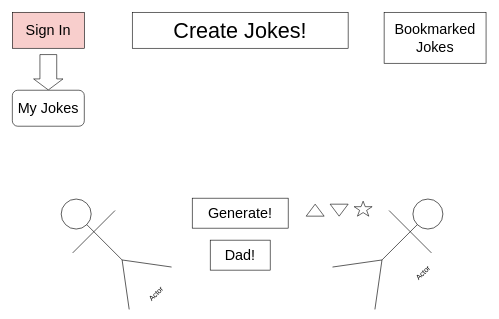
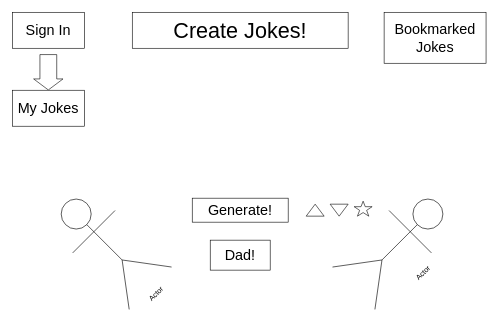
(48, 30) -> (48, 30)
(48, 108) -> (48, 108)
(240, 213) -> (240, 210)
